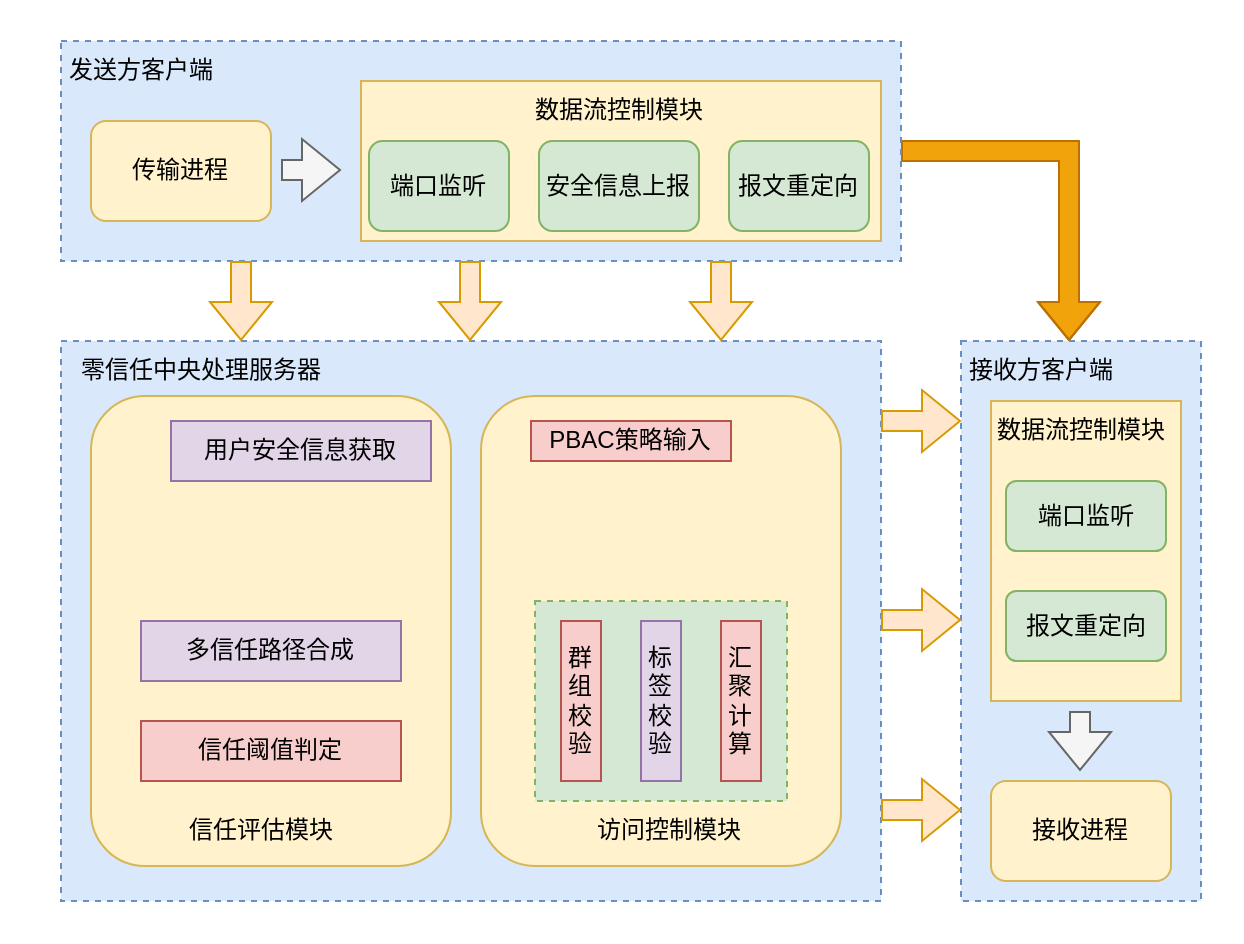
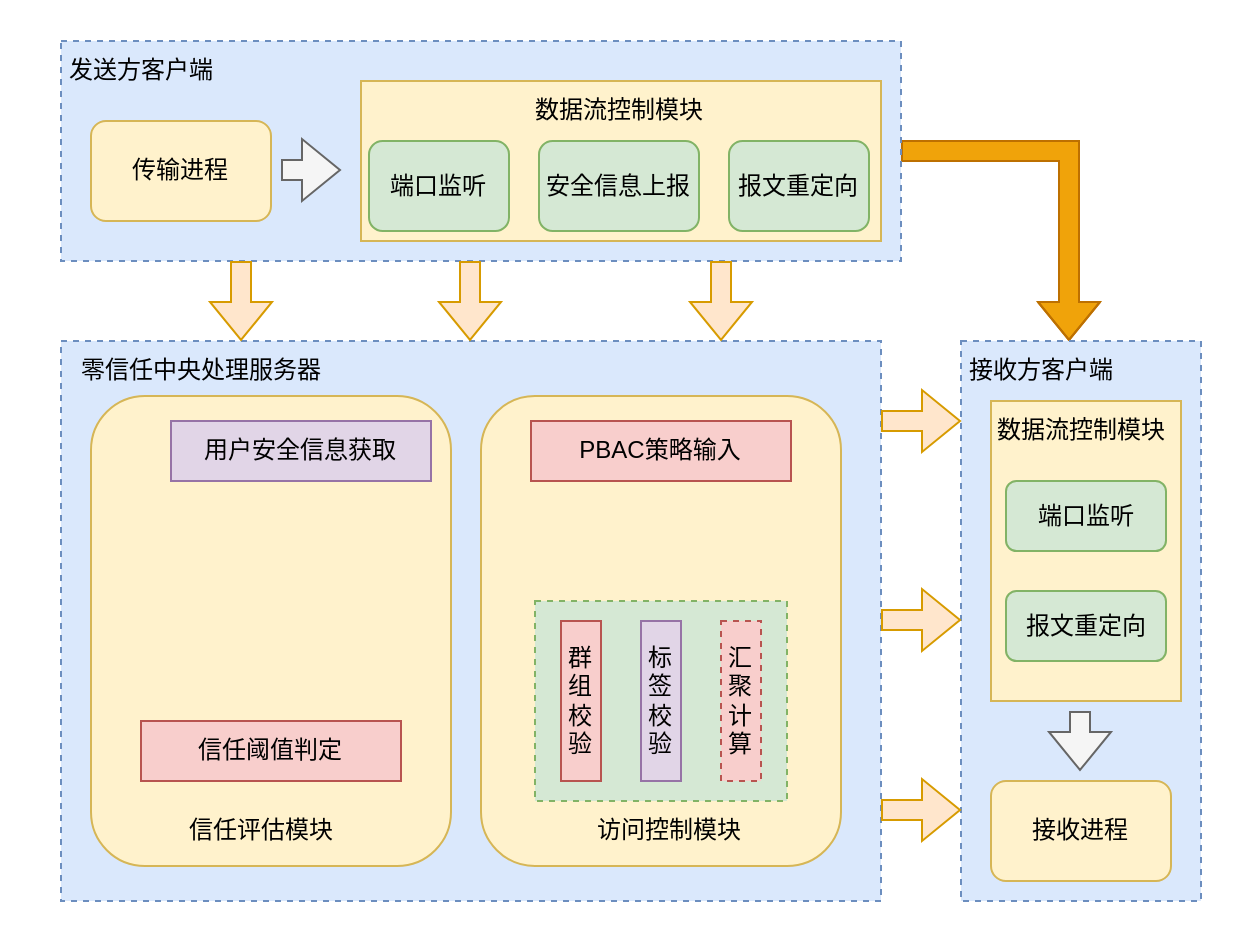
(631, 441) -> (661, 451)
(271, 651) -> none
(741, 701) -> (741, 701)
